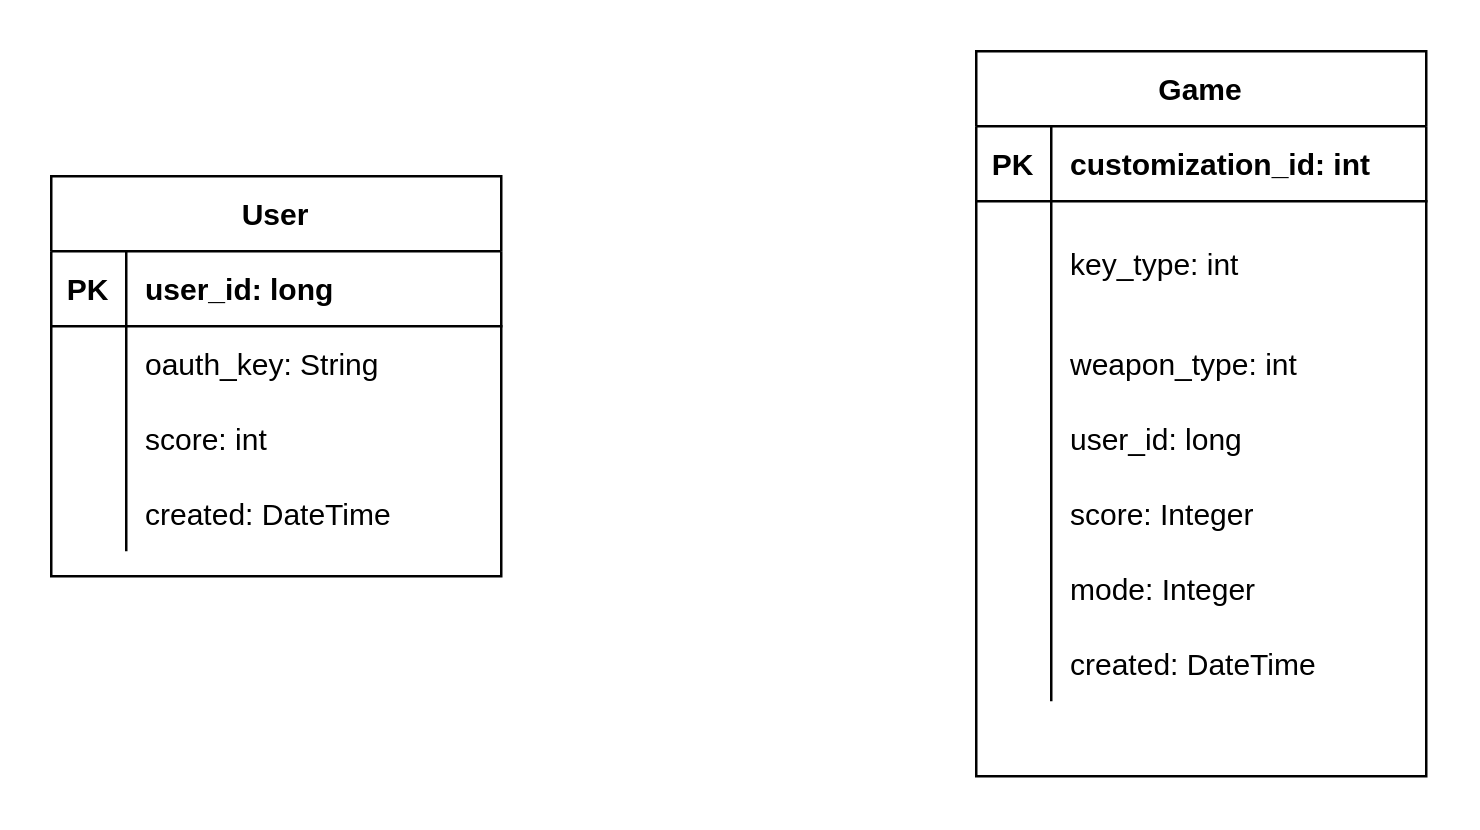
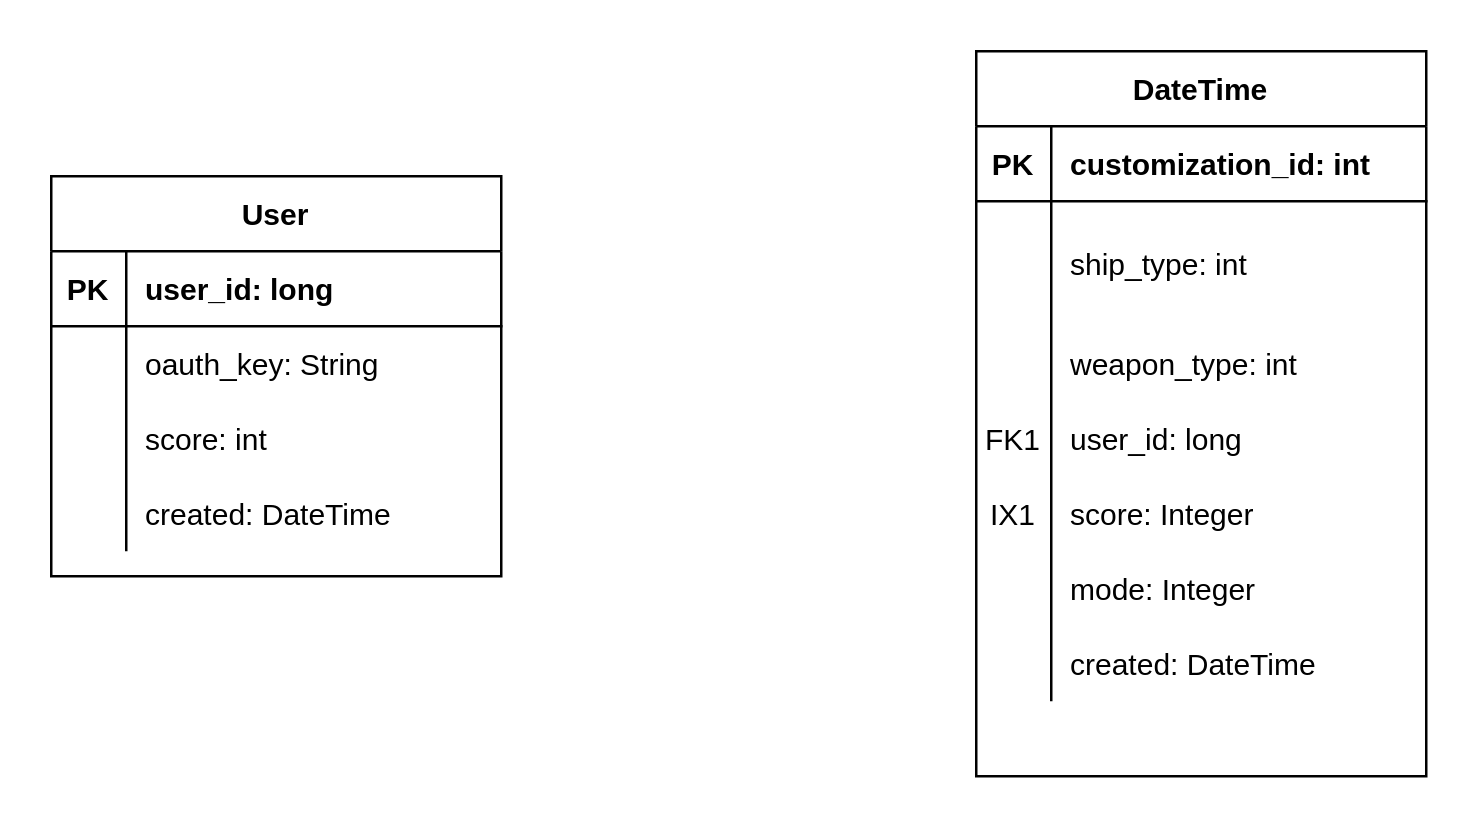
(1200, 90) -> (1200, 90)
(1168, 265) -> (1172, 265)
none -> (1014, 439)
none -> (1014, 514)
